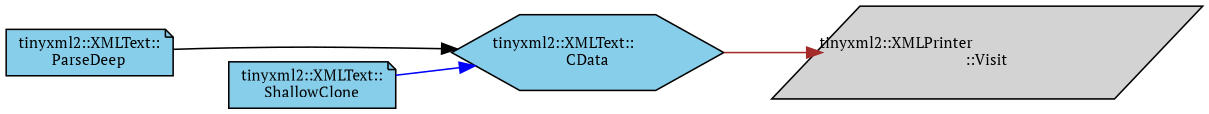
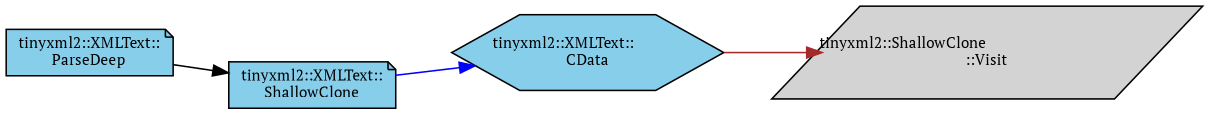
(308, 47) -> (193, 68)
(987, 53) -> (987, 53)
